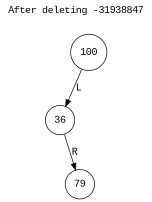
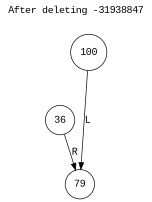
(75, 85) -> (84, 117)
